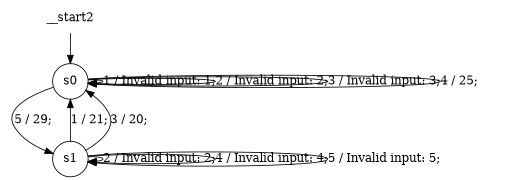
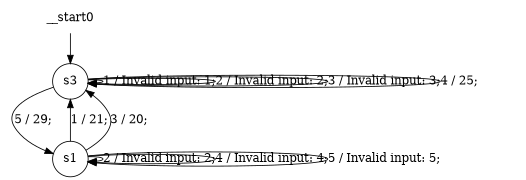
(70, 18) -> (70, 18)
(70, 81) -> (70, 81)
